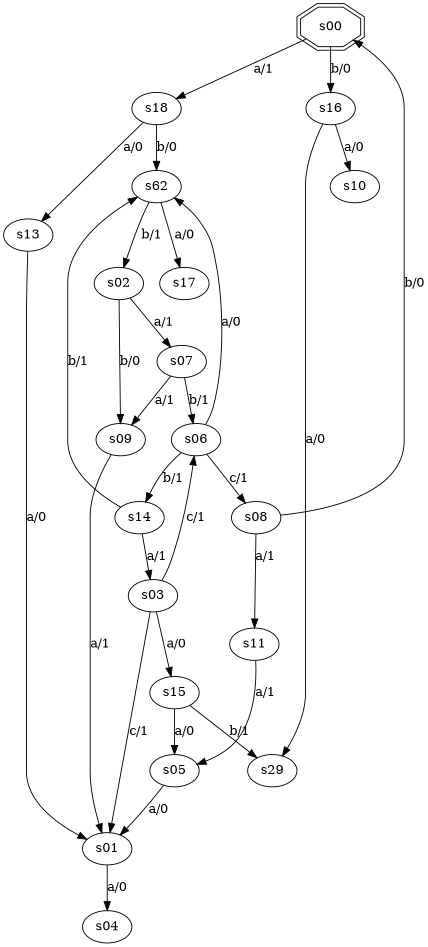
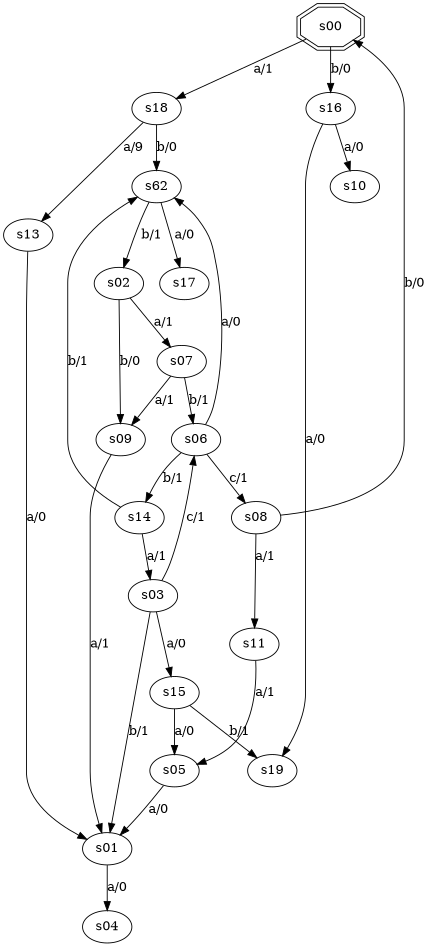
(133, 148) -> (133, 148)
(139, 732) -> (139, 732)
(272, 771) -> (272, 771)
